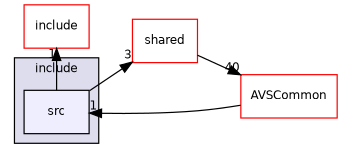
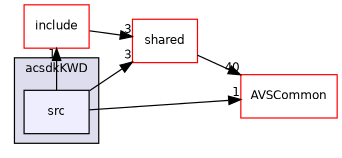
none -> (105, 33)
(57, 69) -> (57, 69)
(171, 112) -> (159, 105)
